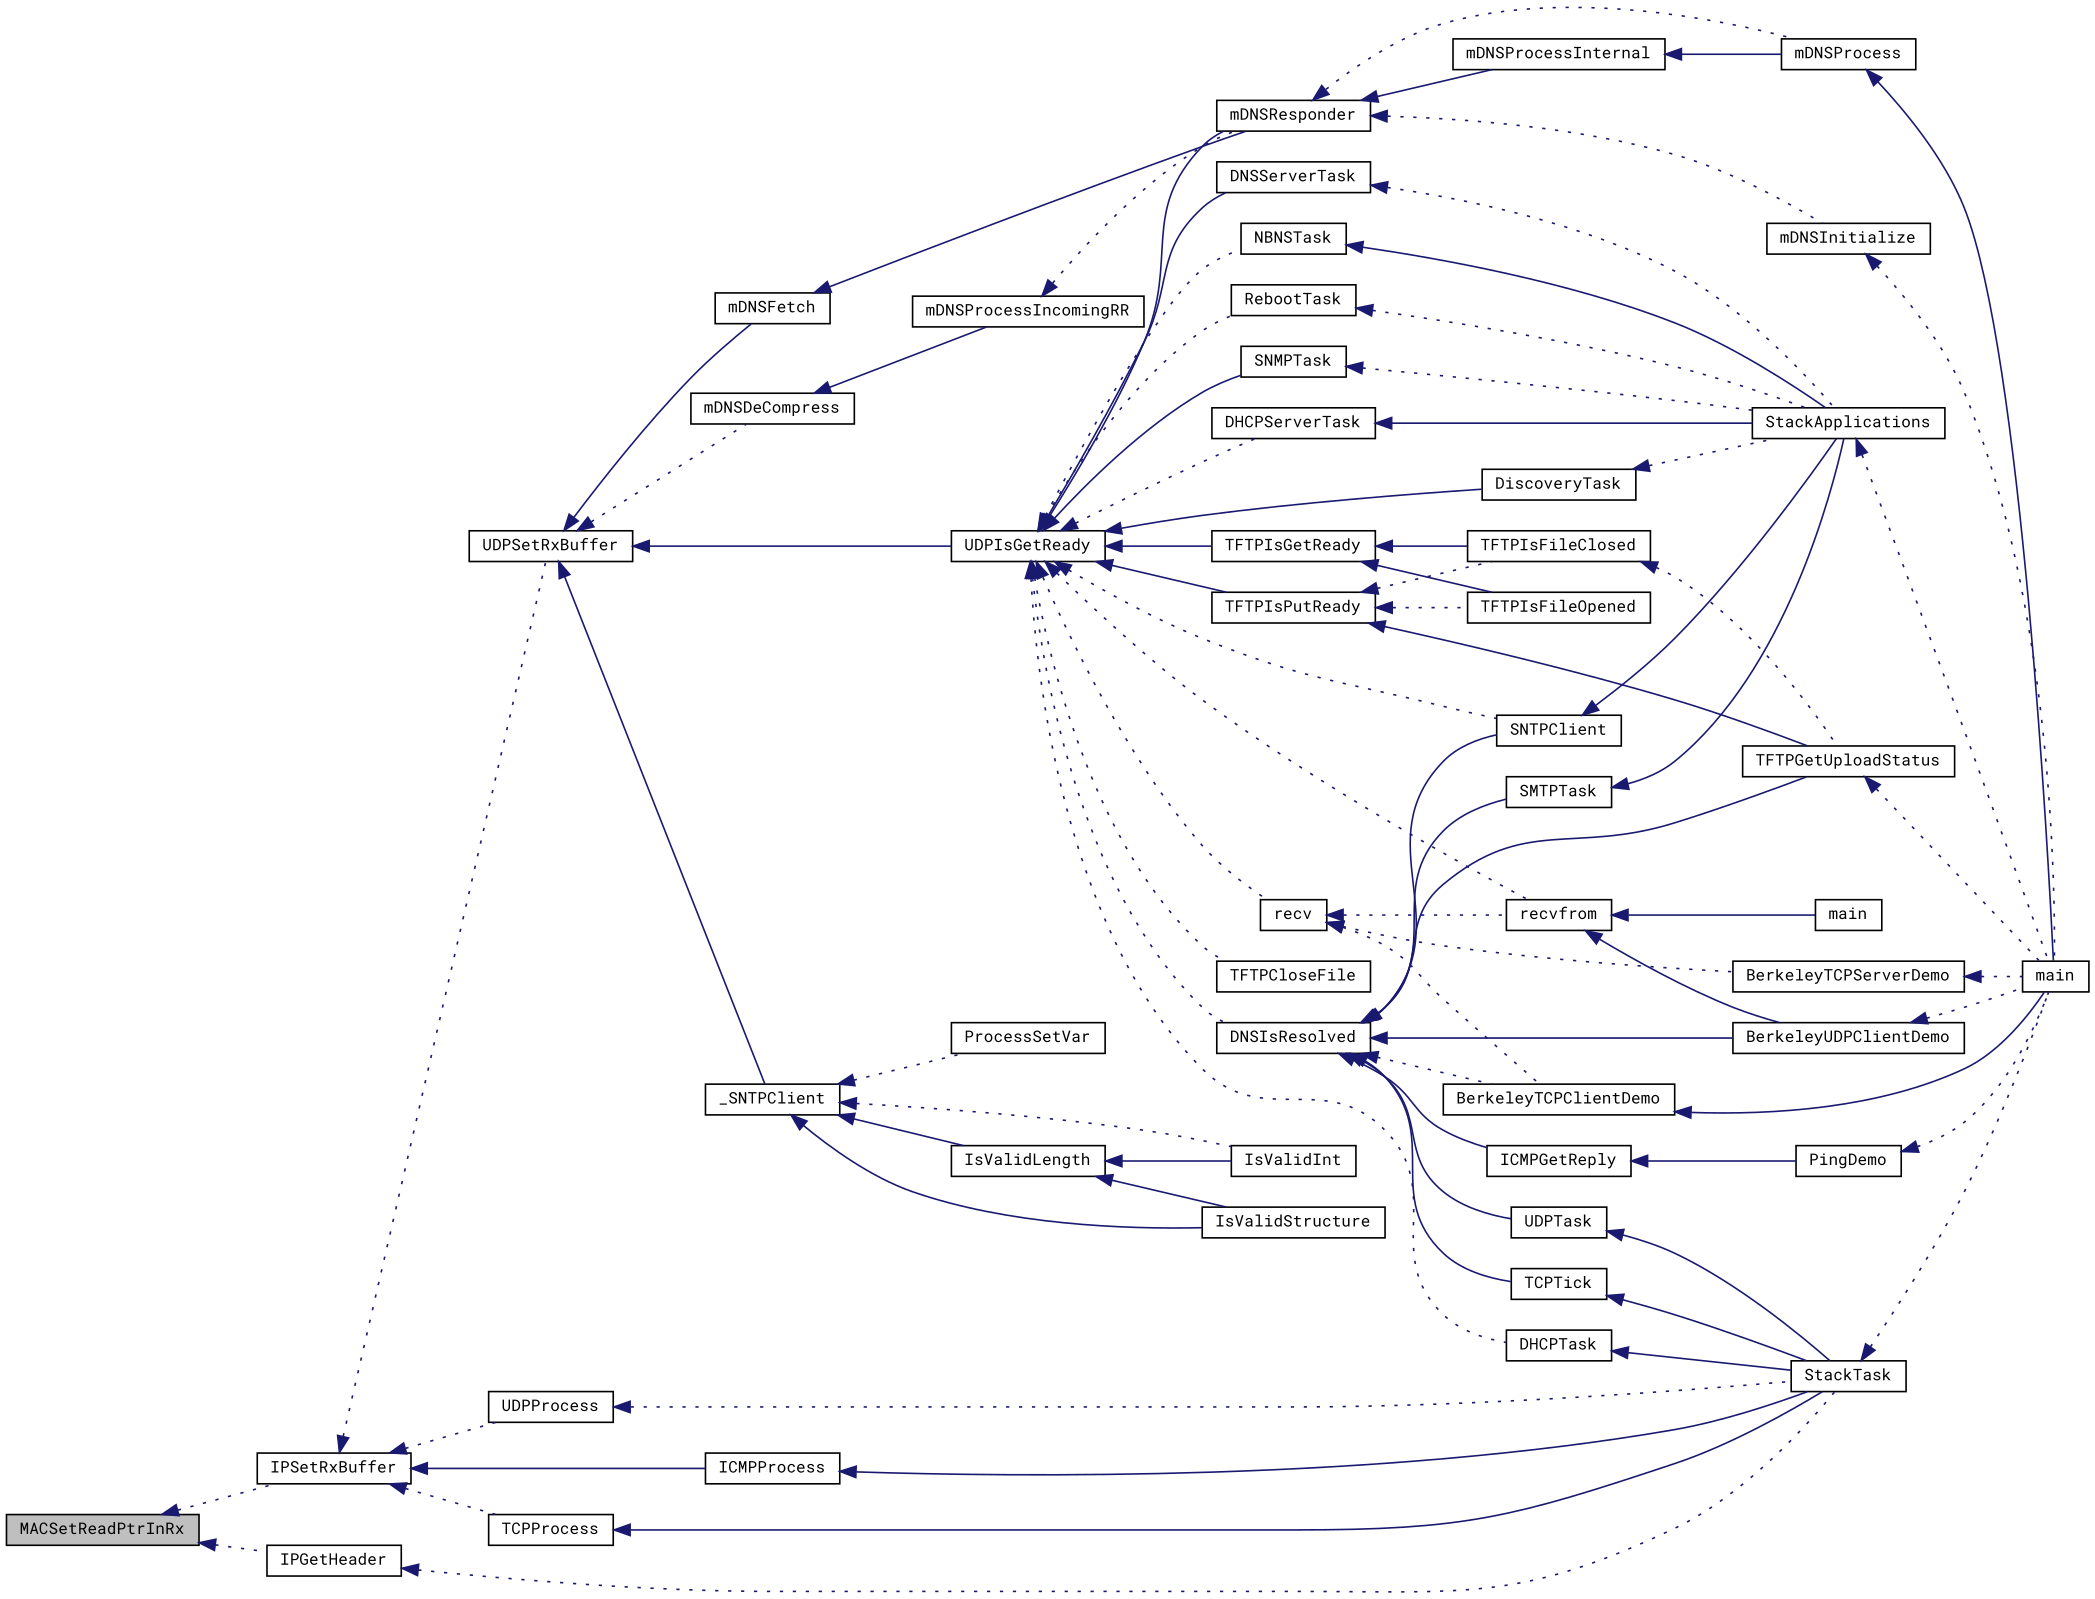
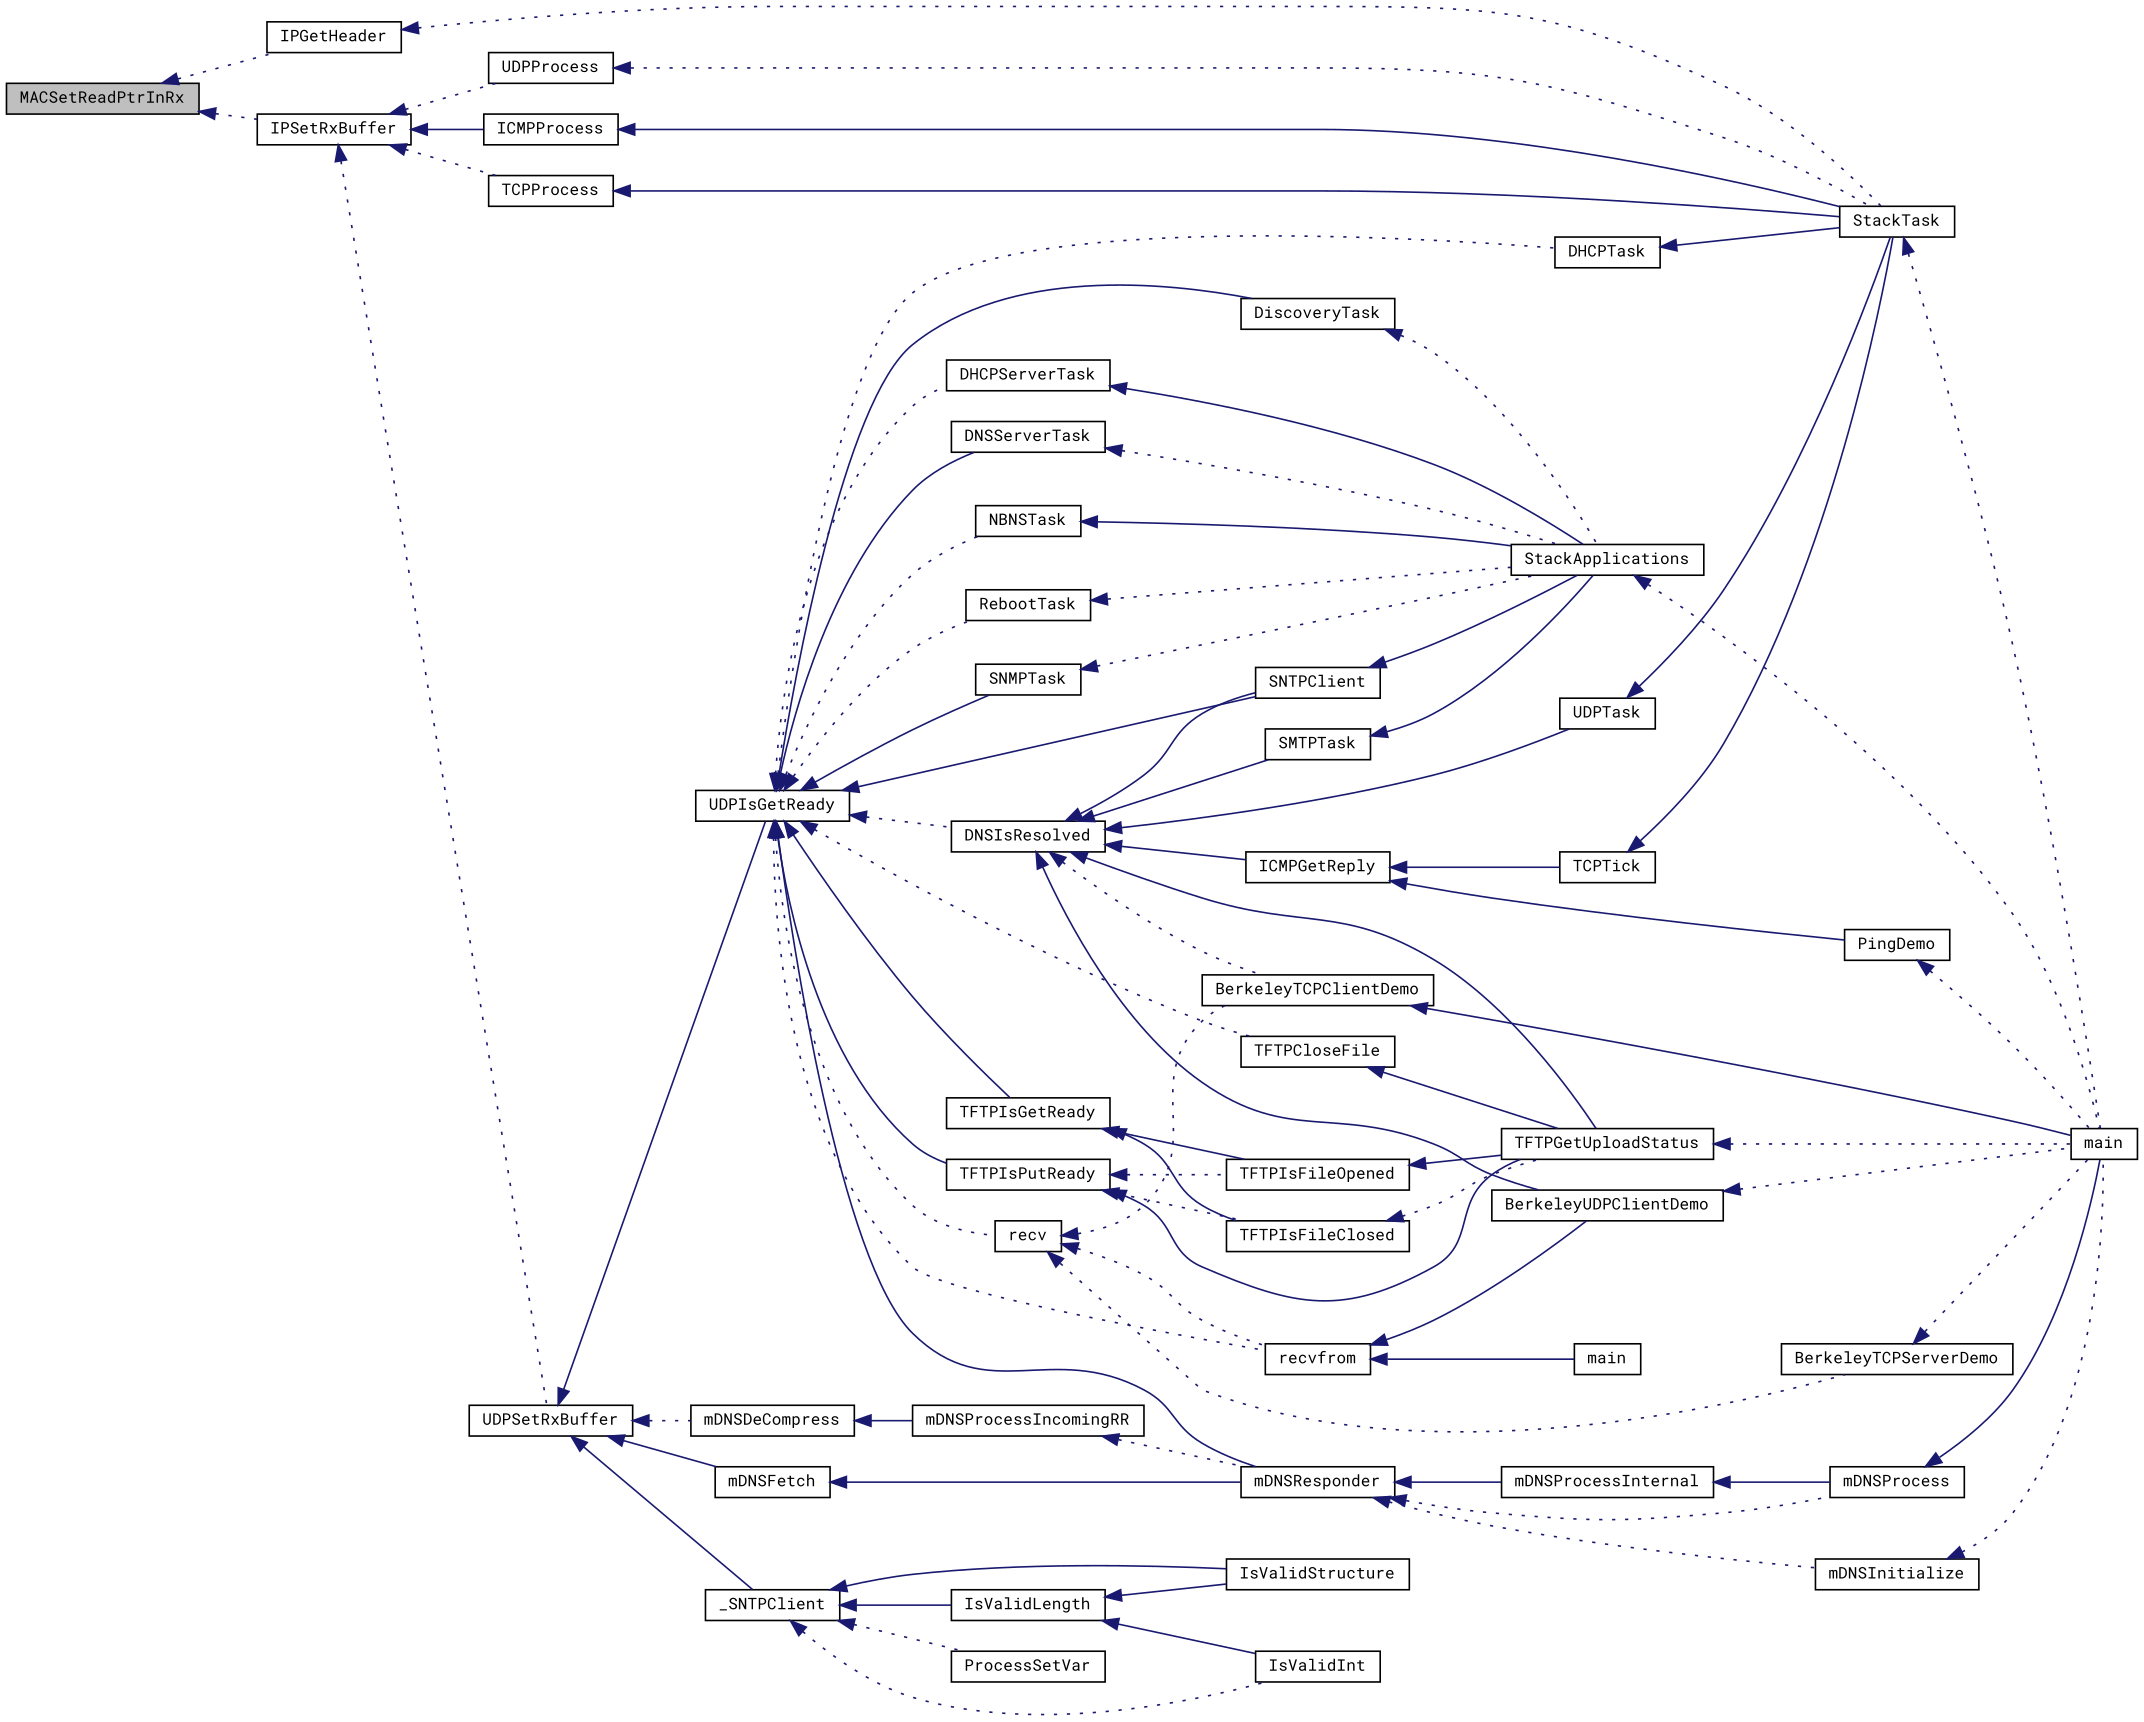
(1275, 665) -> (1057, 742)
none -> (1470, 1100)
none -> (1479, 1158)
(1426, 1232) -> (1483, 867)
